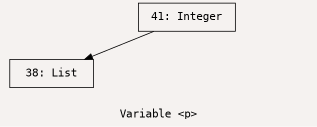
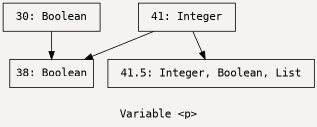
none -> (52, 17)
(52, 74) -> (52, 74)
none -> (211, 74)
